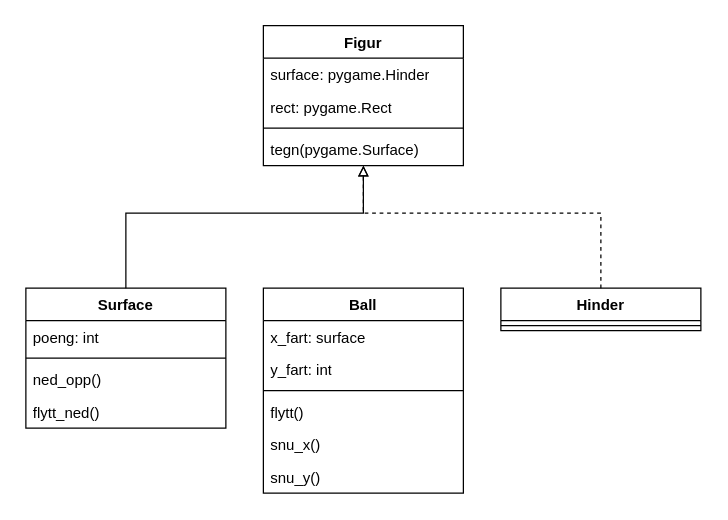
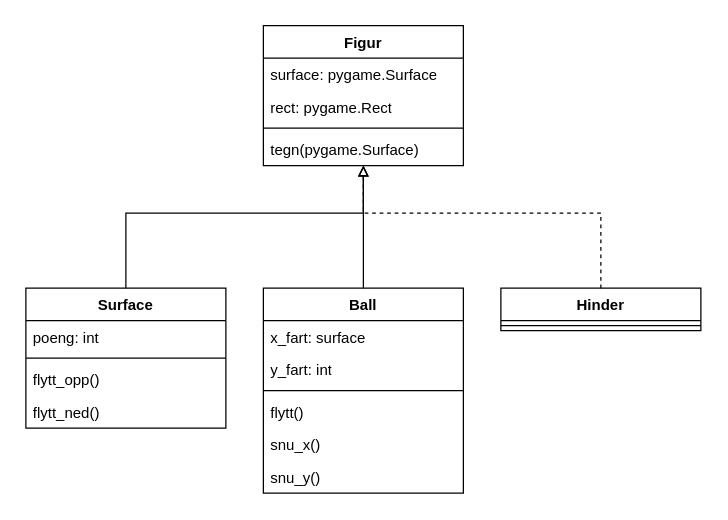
(355, 76) -> (361, 76)
none -> (363, 252)
(71, 381) -> (77, 381)
